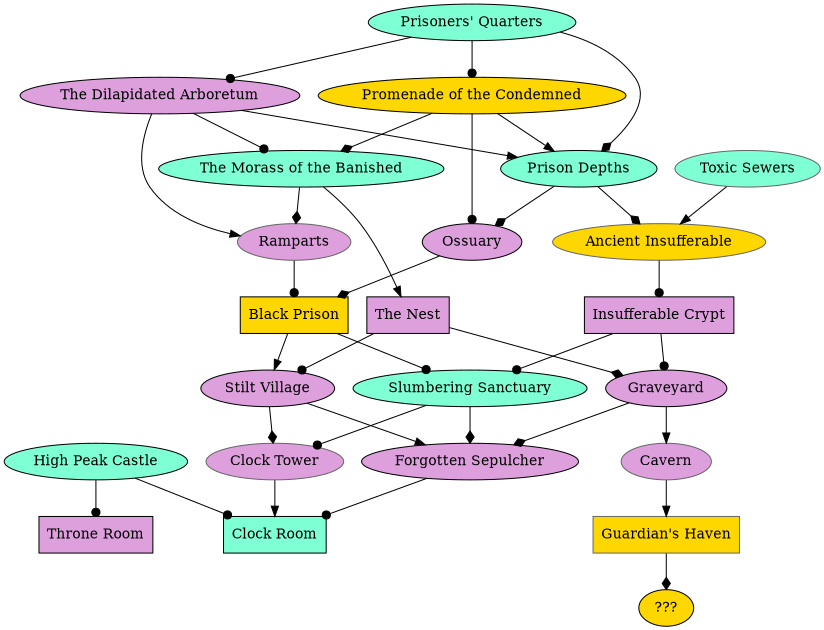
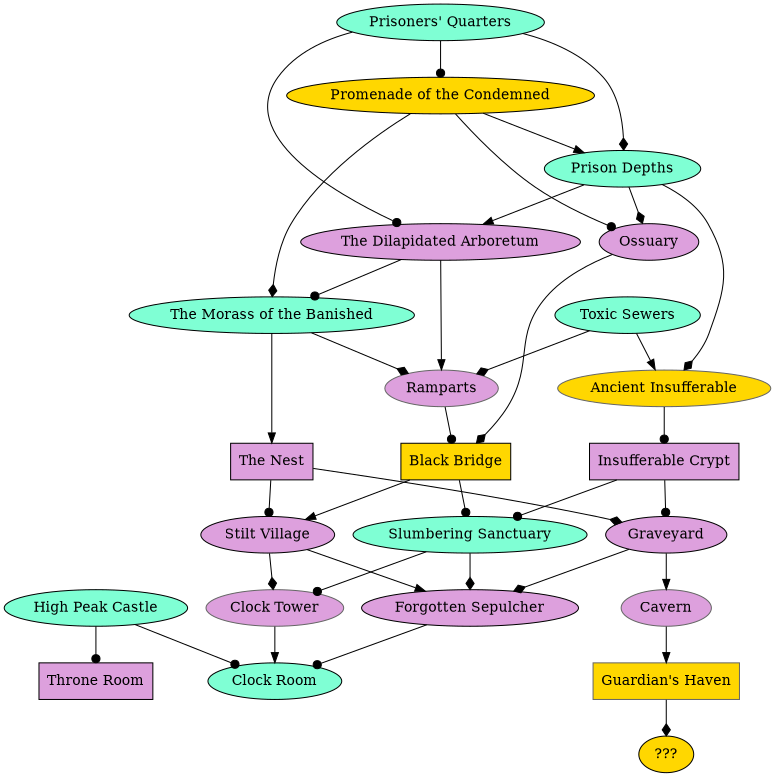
(368, 132) -> (538, 203)
(748, 169) -> (628, 315)
(294, 315) -> (456, 462)
none -> (539, 350)
(275, 535) -> (275, 681)
